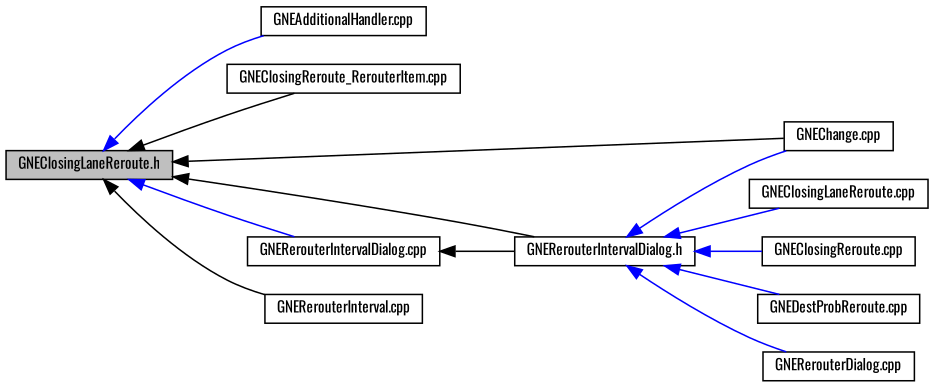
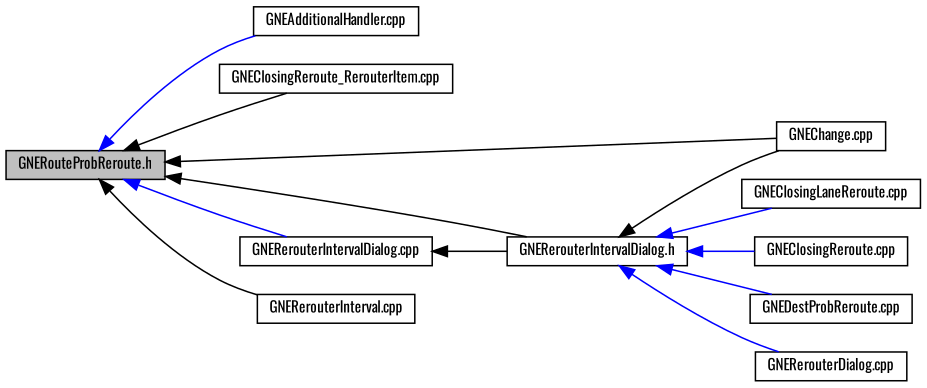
(89, 165) -> (86, 165)
(710, 185) -> (703, 185)
